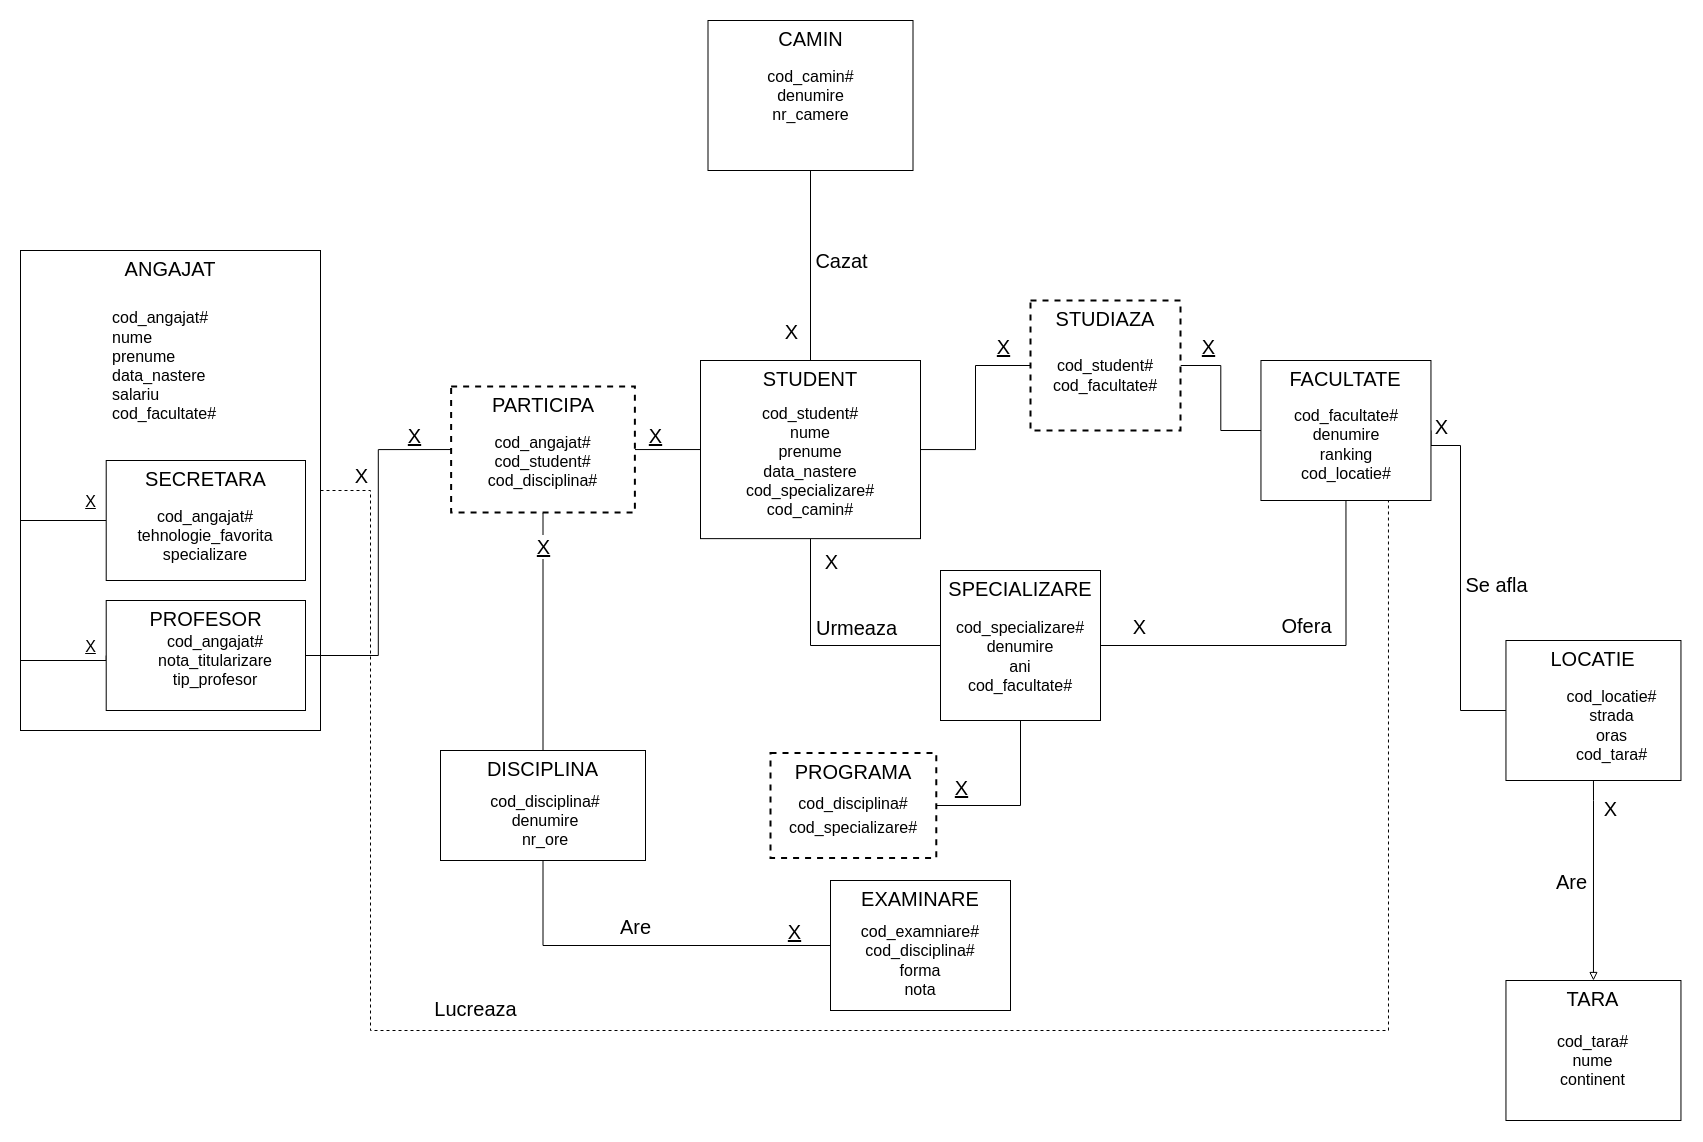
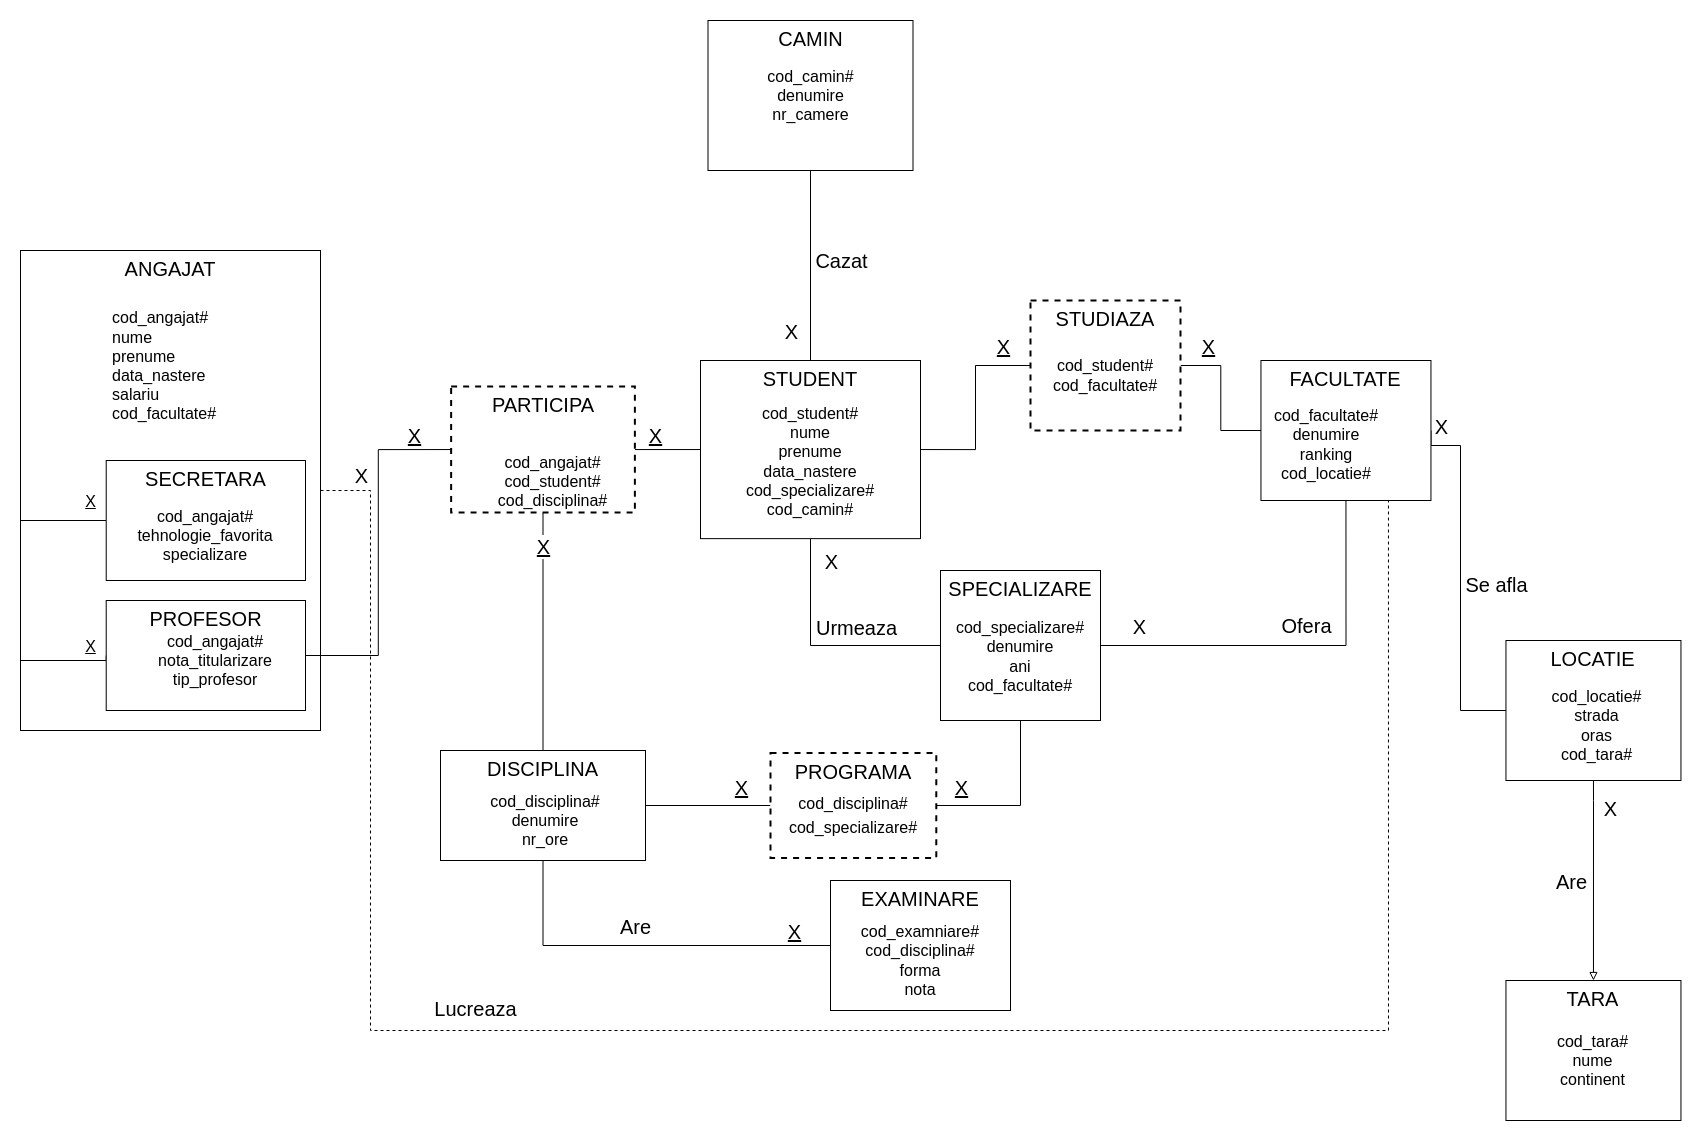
(1346, 445) -> (1326, 445)
(543, 462) -> (553, 482)
(1612, 726) -> (1597, 726)
none -> (708, 806)
